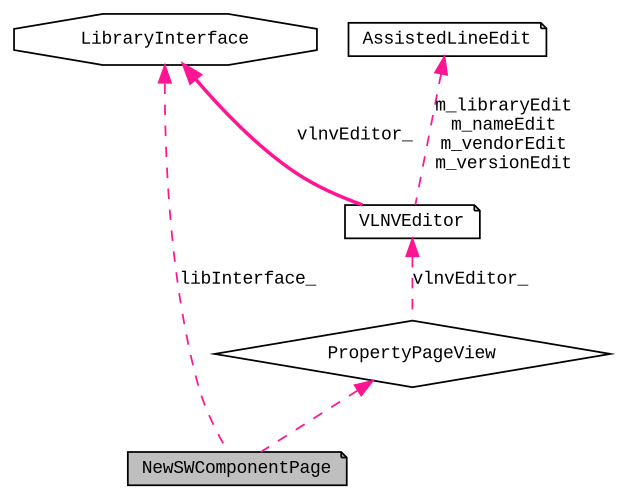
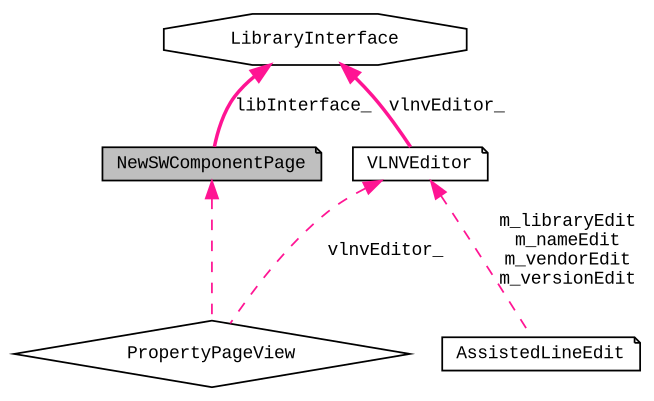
(428, 139) -> (487, 266)
(176, 272) -> (228, 108)
(309, 421) -> (212, 259)
